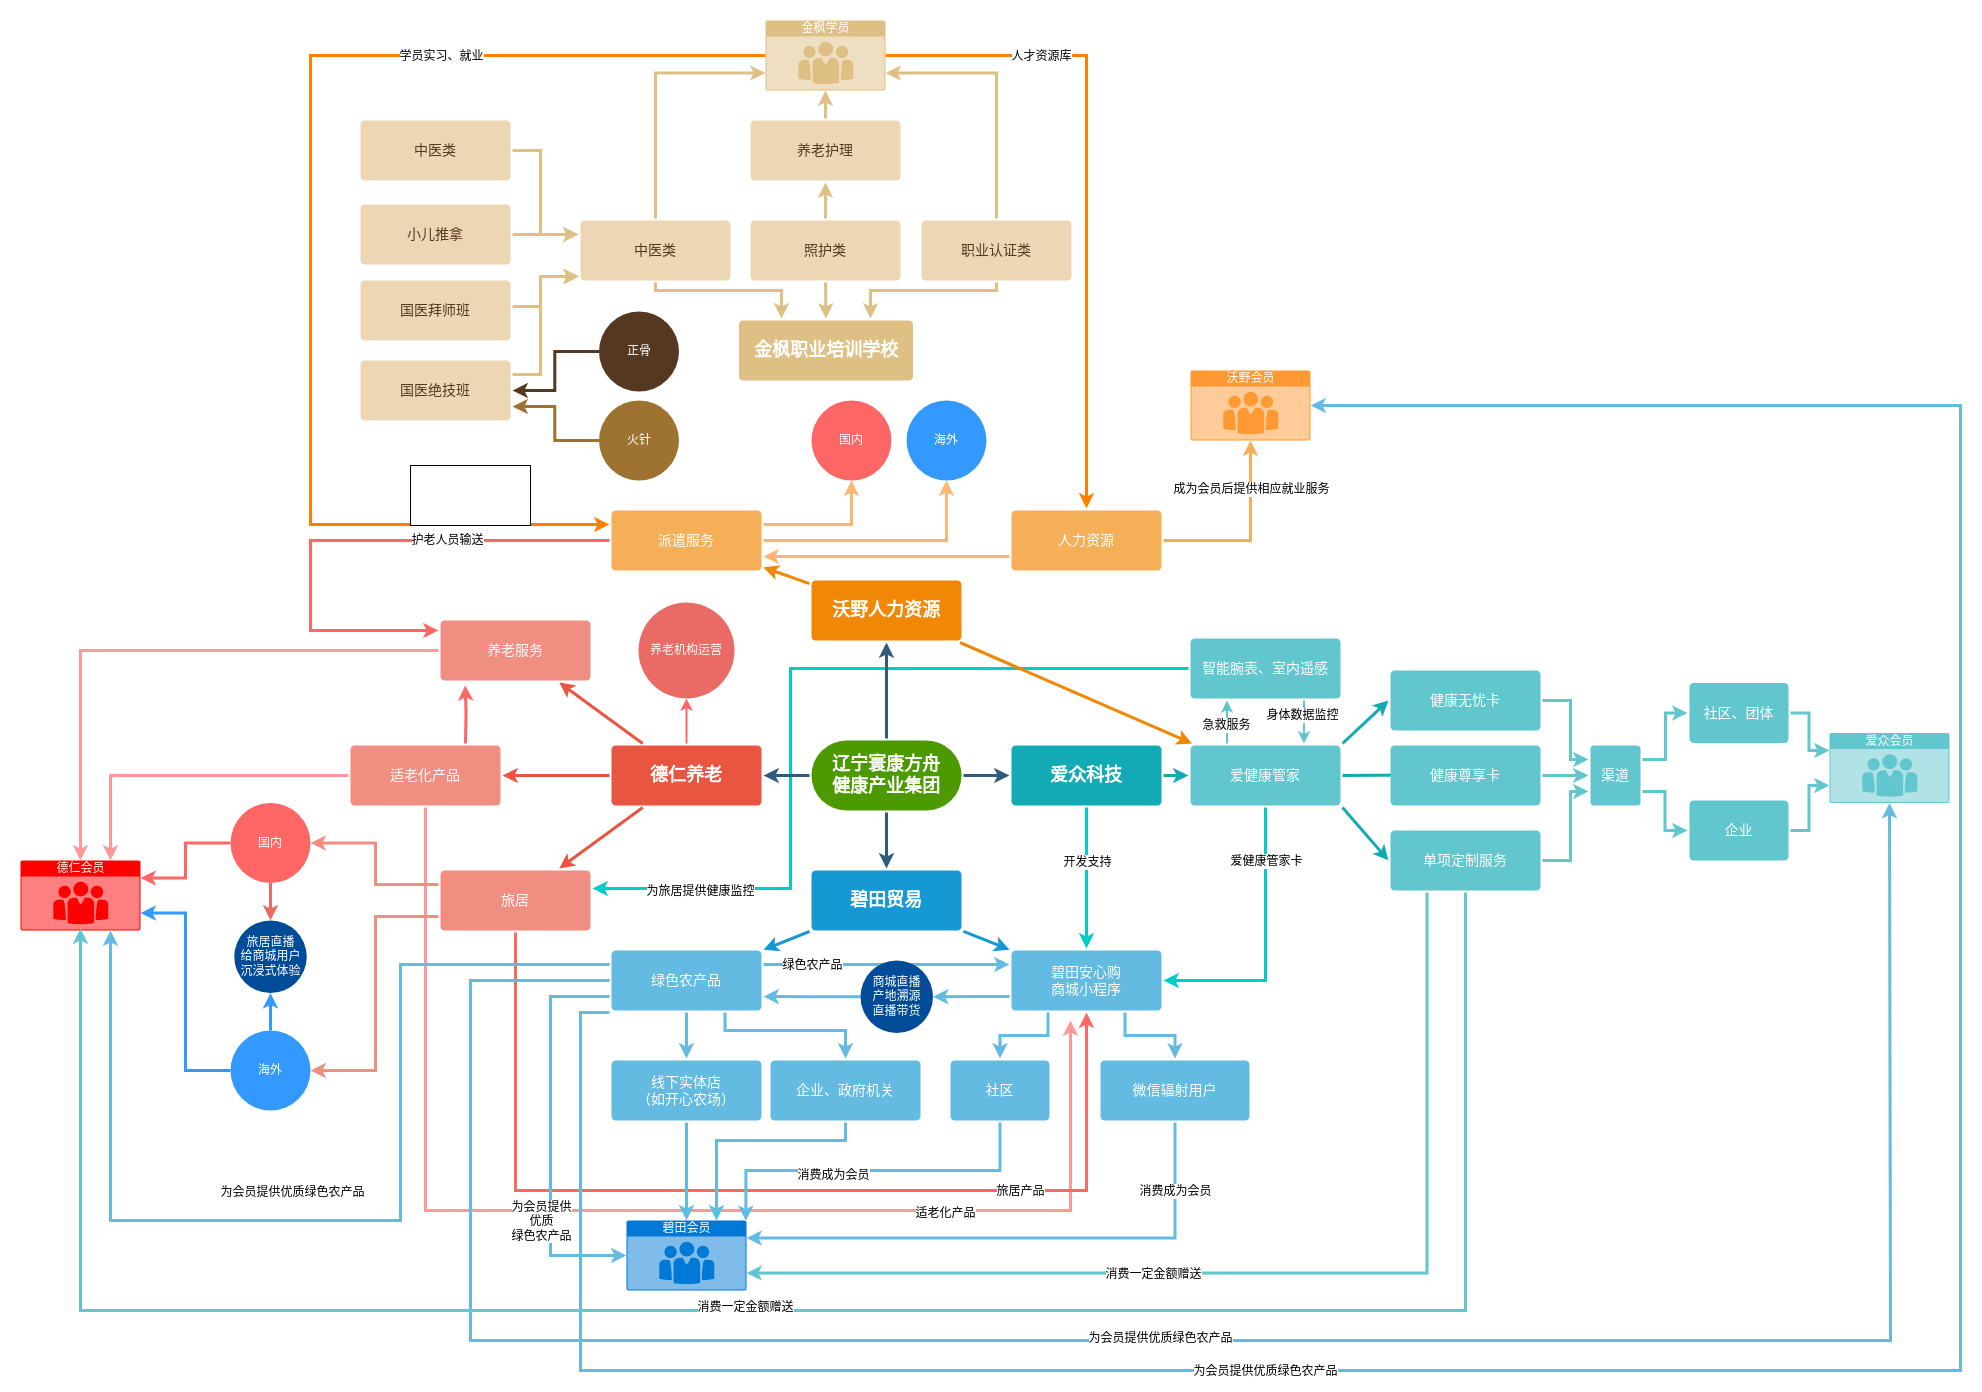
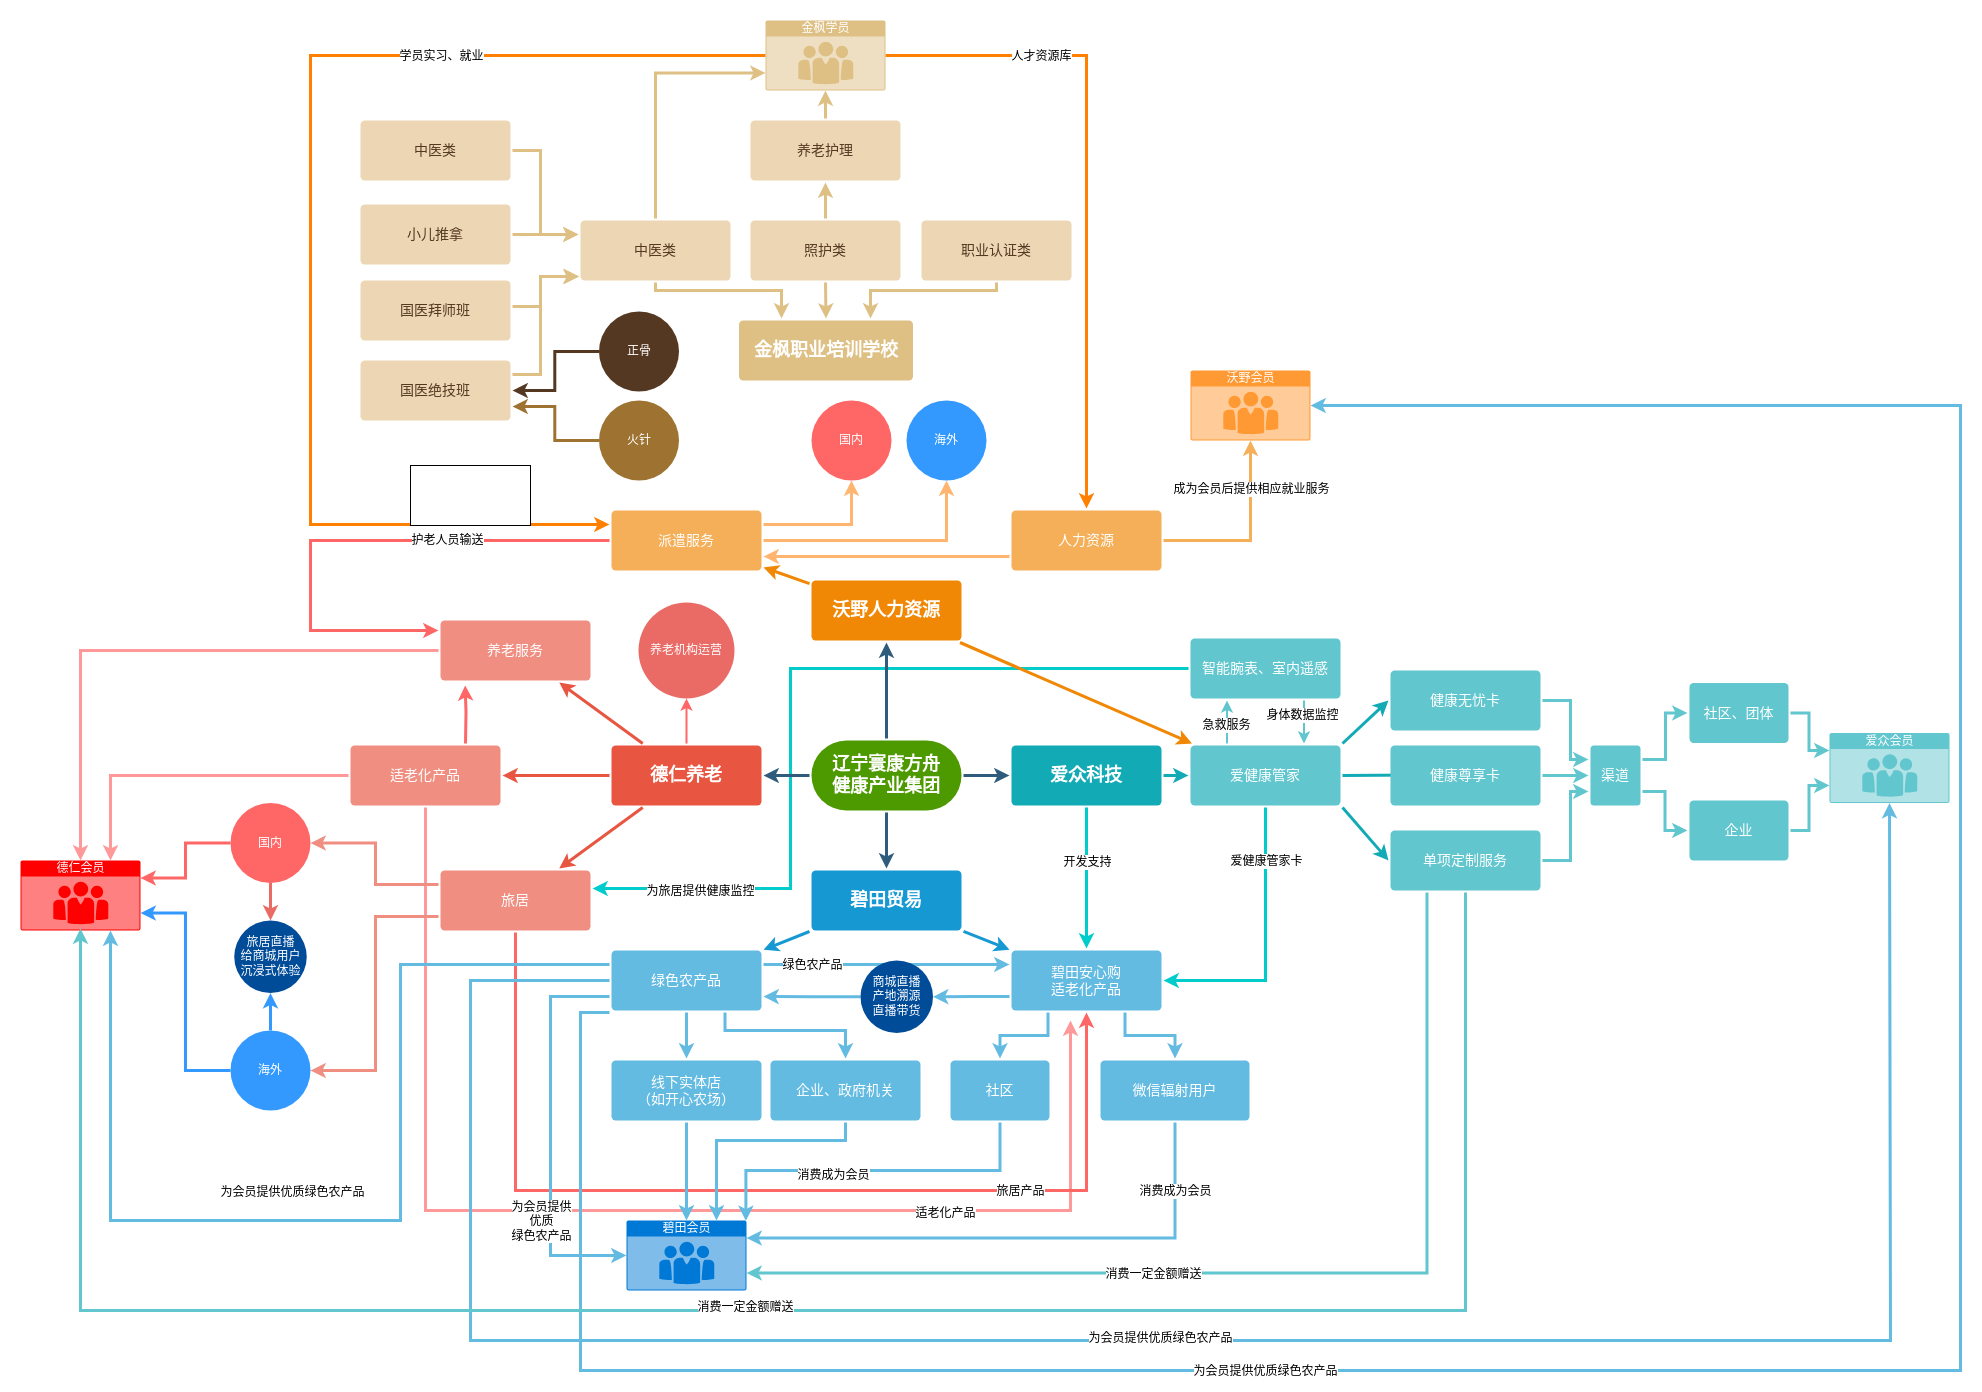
(997, 96) -> none
(1087, 981) -> (1087, 981)
